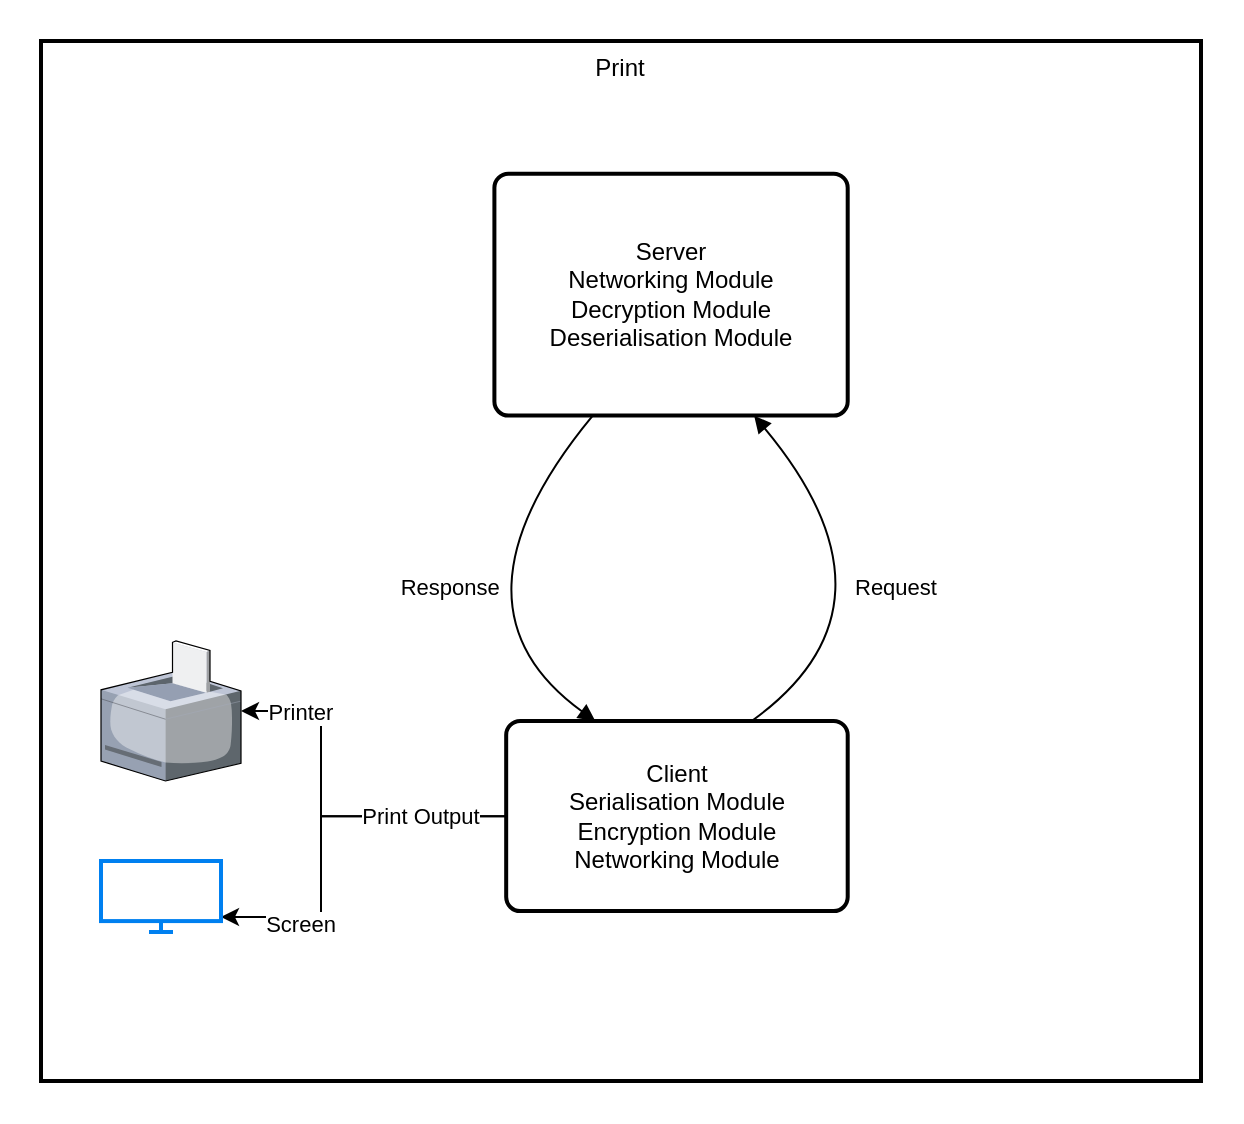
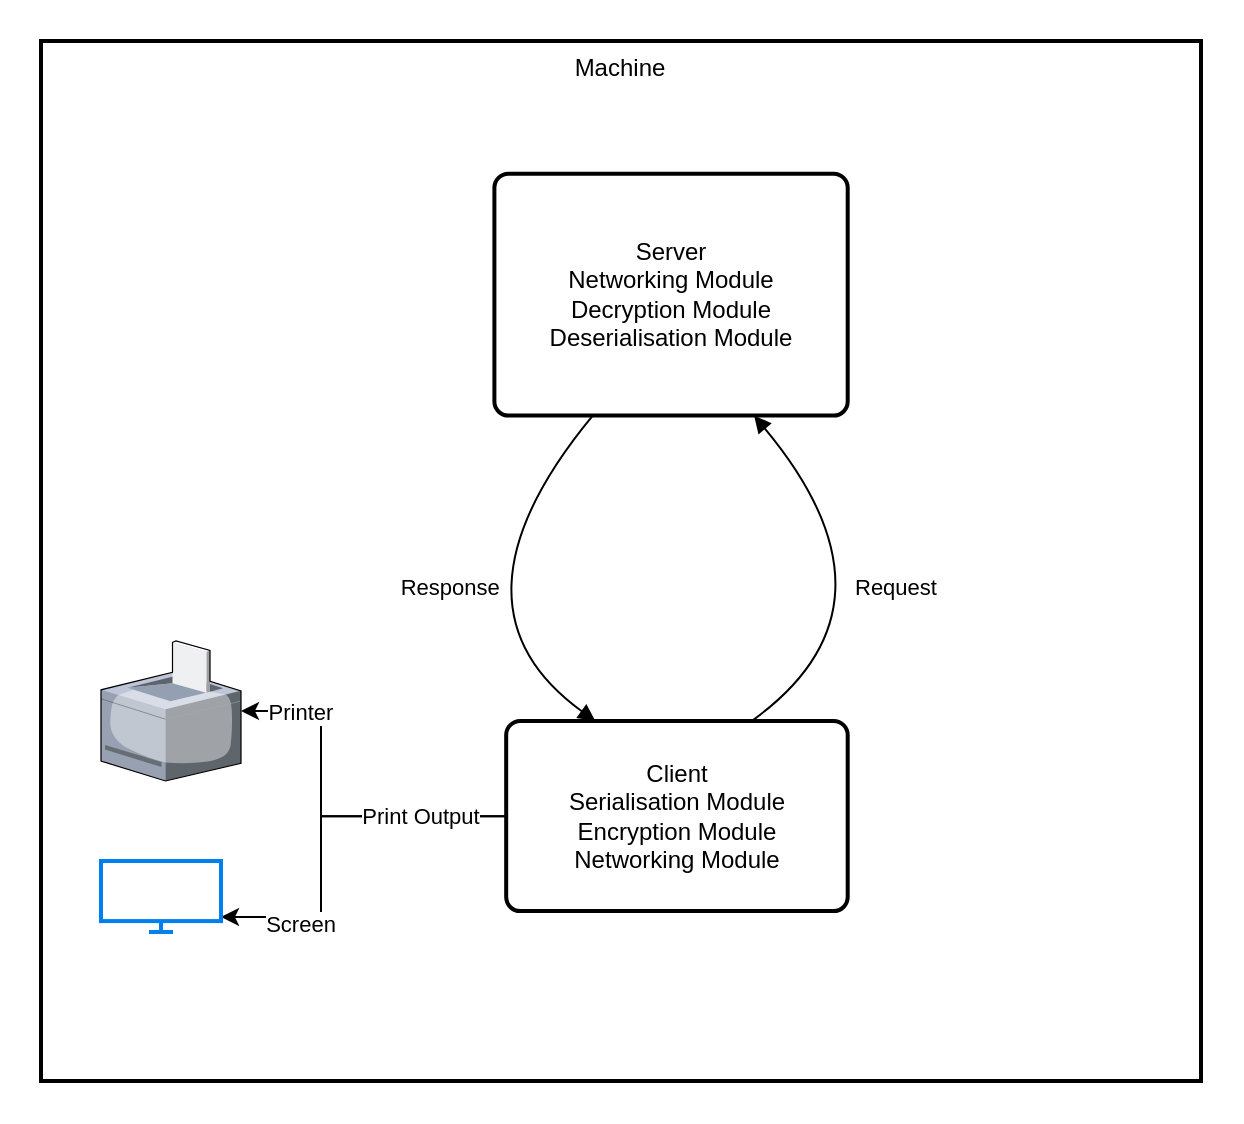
(621, 69) -> (621, 69)
